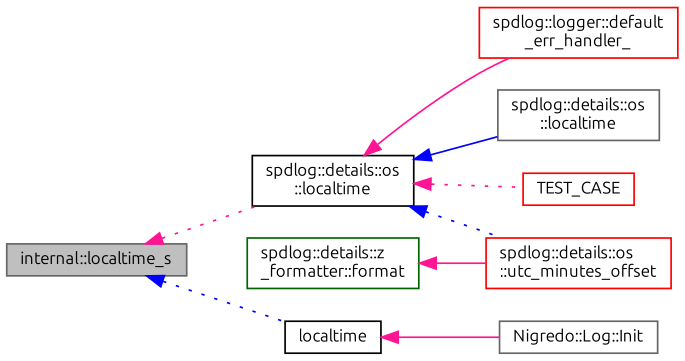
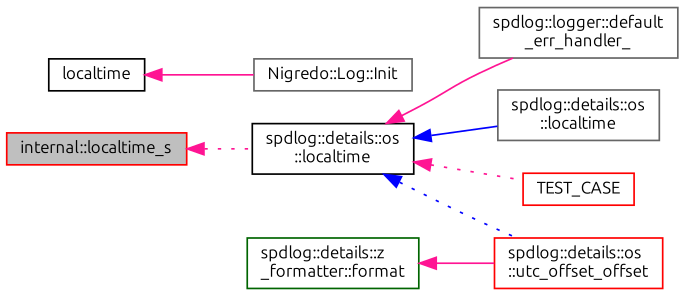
(579, 33) -> (579, 33)
(97, 260) -> (97, 149)
(579, 263) -> (579, 263)
(224, 302) -> none
